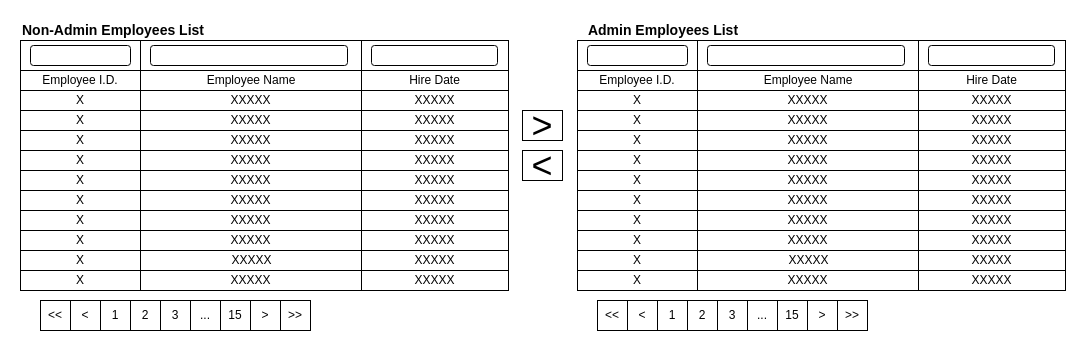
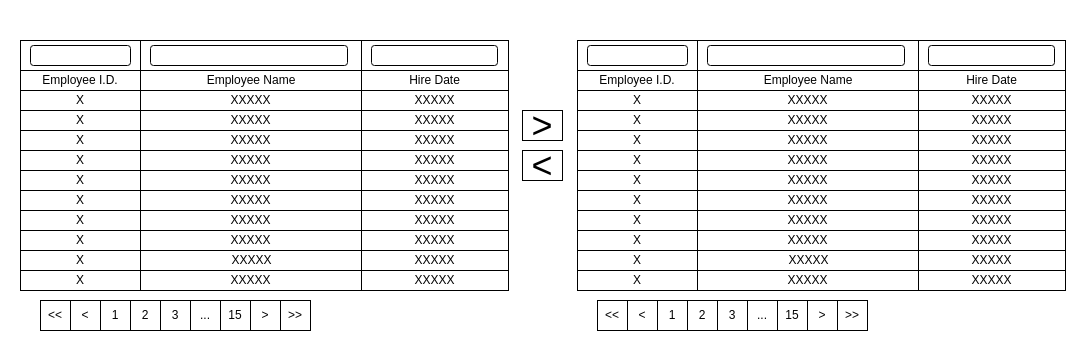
(114, 31) -> none
(664, 31) -> none
